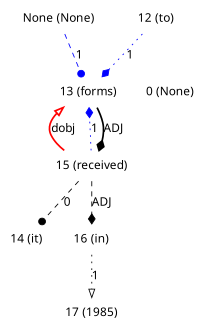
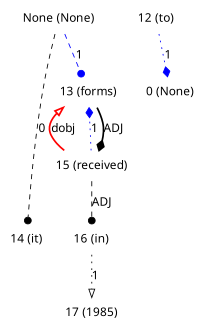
(126, 52) -> (162, 50)
(92, 199) -> (92, 199)
(62, 200) -> (38, 125)
